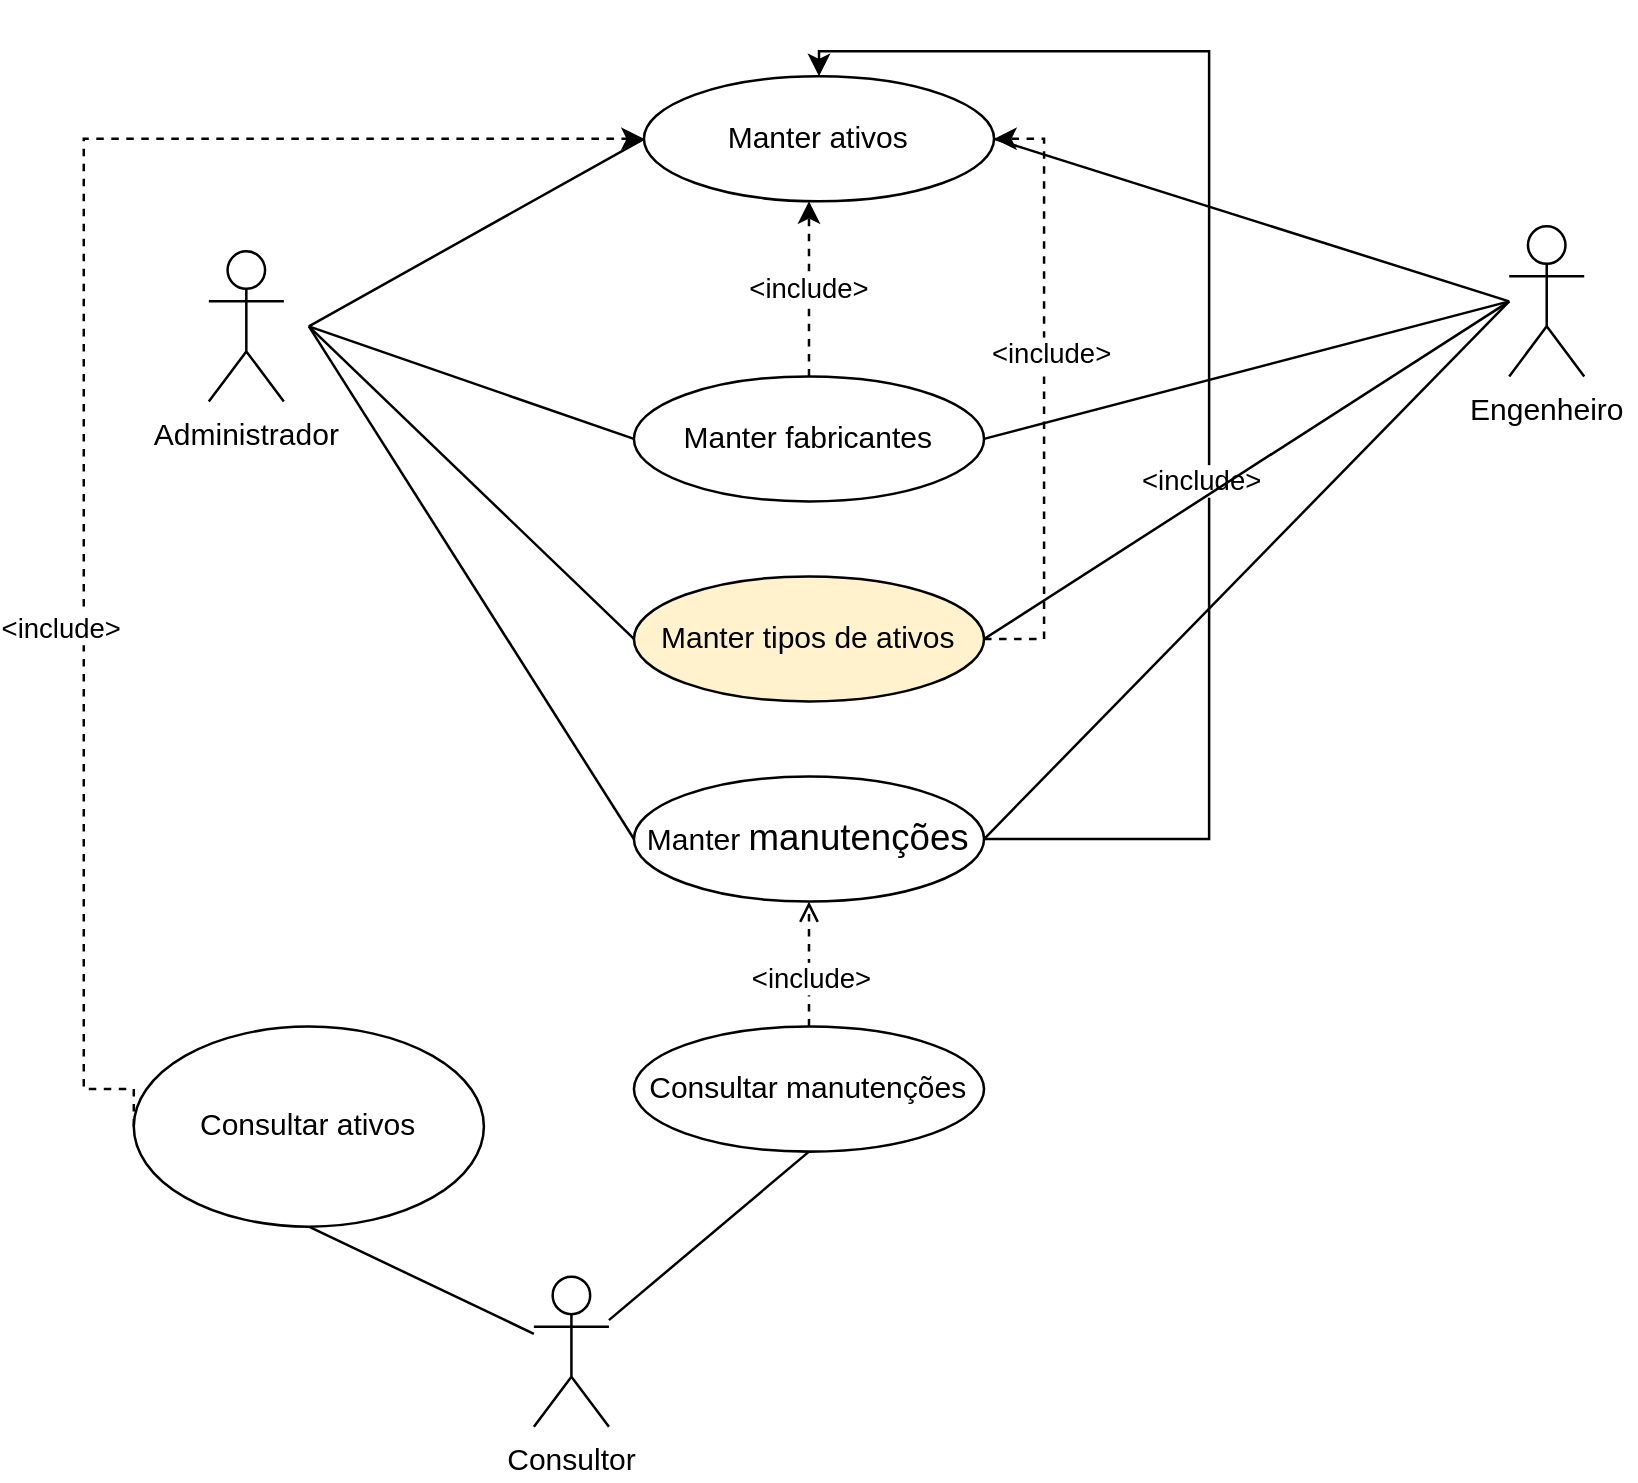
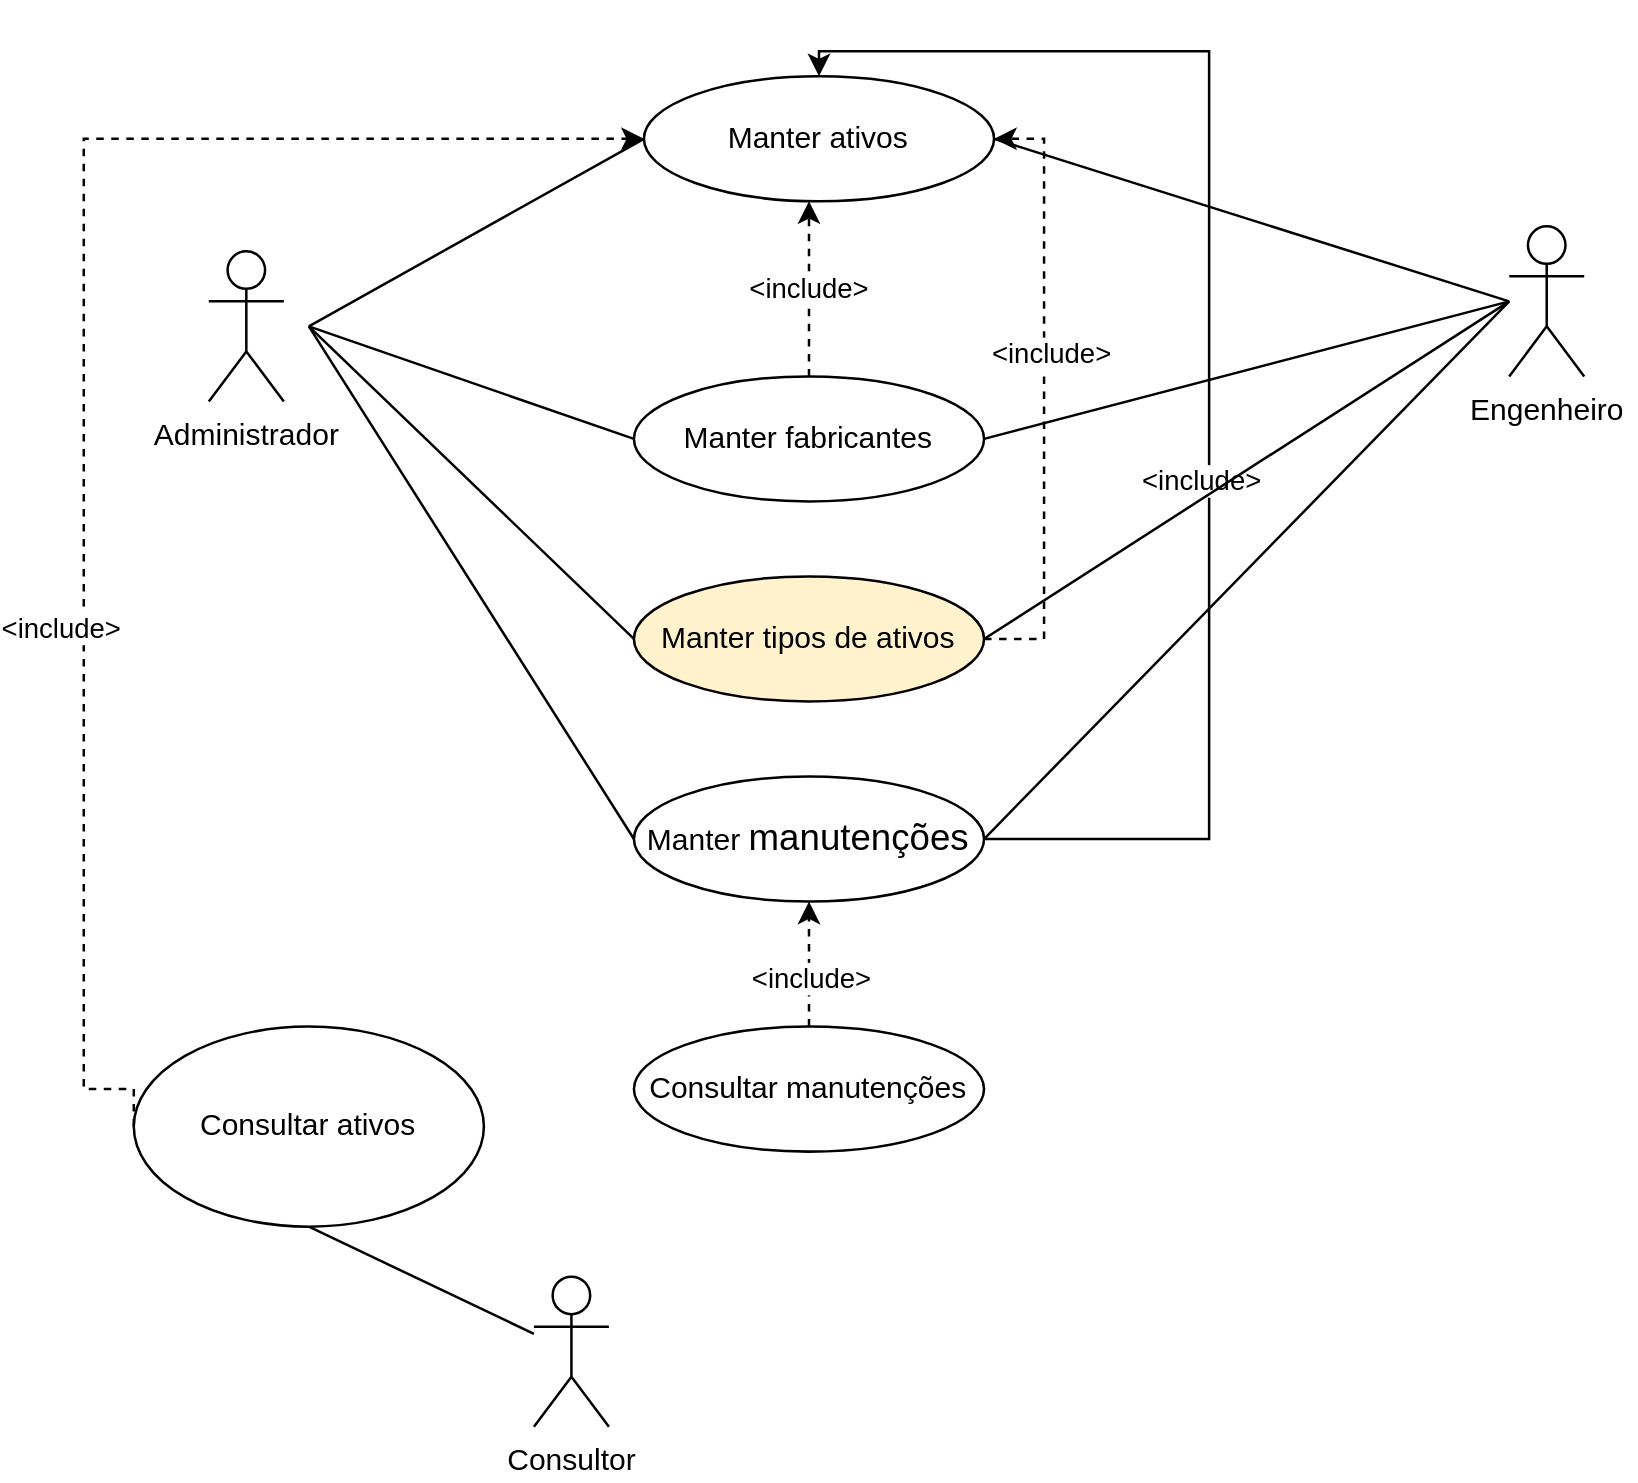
(809, 914) -> (809, 919)
(708, 1236) -> none
